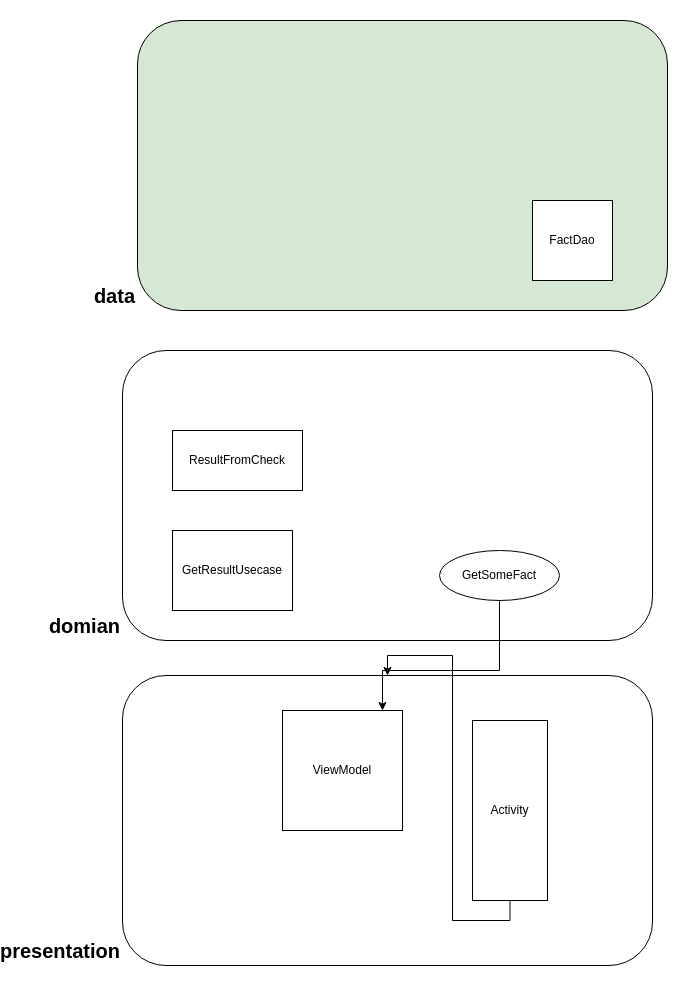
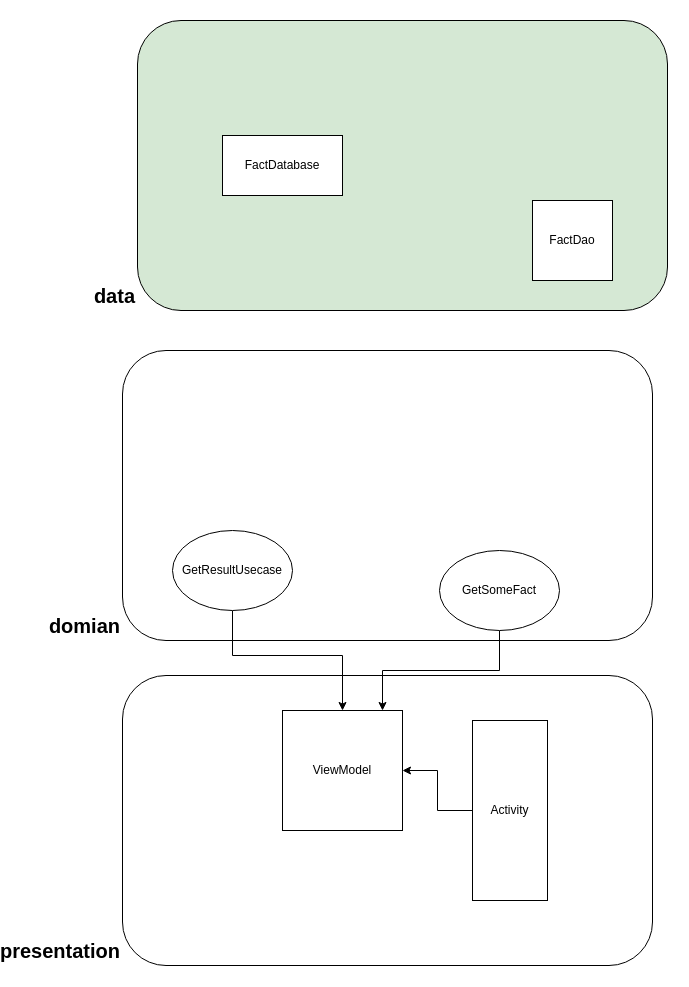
none -> (283, 166)
(238, 461) -> none
(233, 571) -> (233, 571)
(500, 576) -> (500, 591)
none -> (289, 656)
(453, 789) -> (438, 795)
